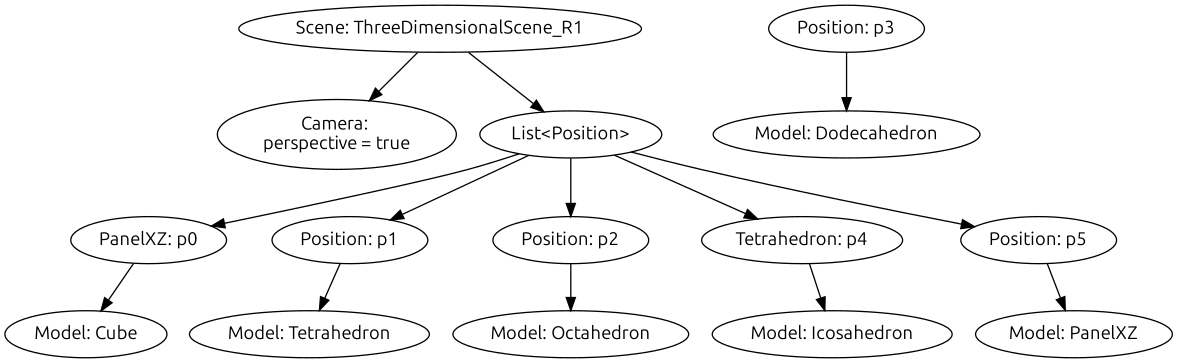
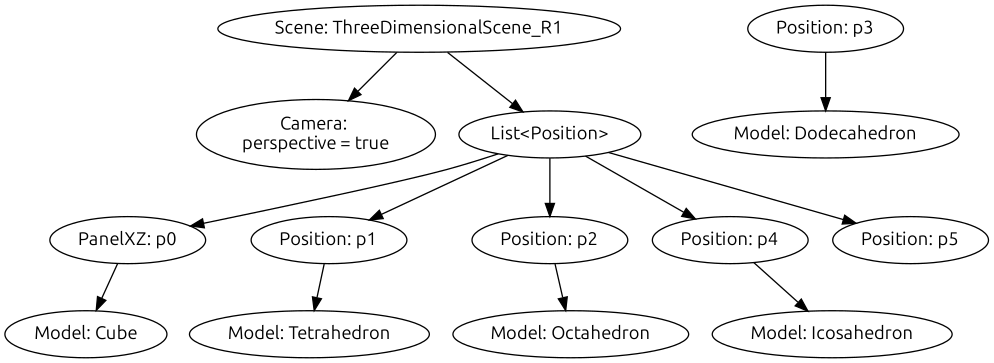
(802, 240) -> (730, 240)
(1074, 334) -> none
